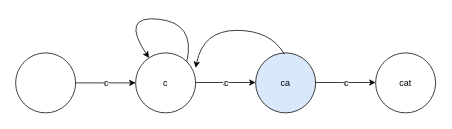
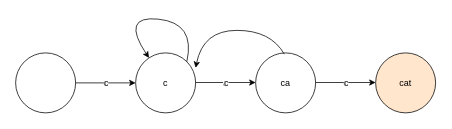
(285, 83) -> (285, 83)
(405, 83) -> (405, 83)
